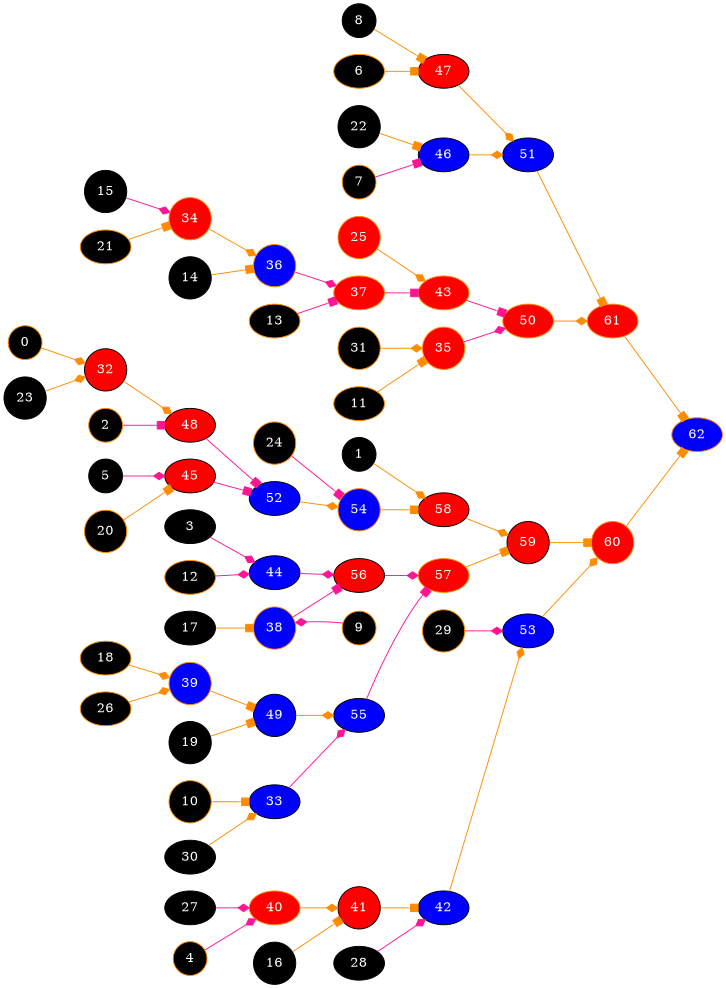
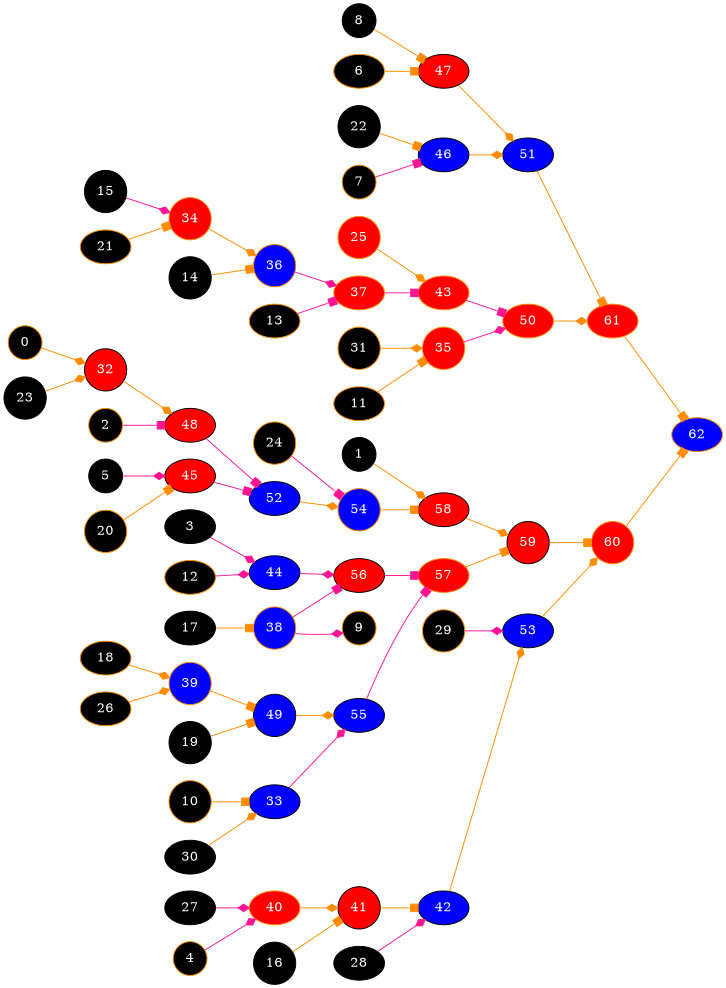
(397, 575) -> (397, 575)
(325, 622) -> (313, 634)
